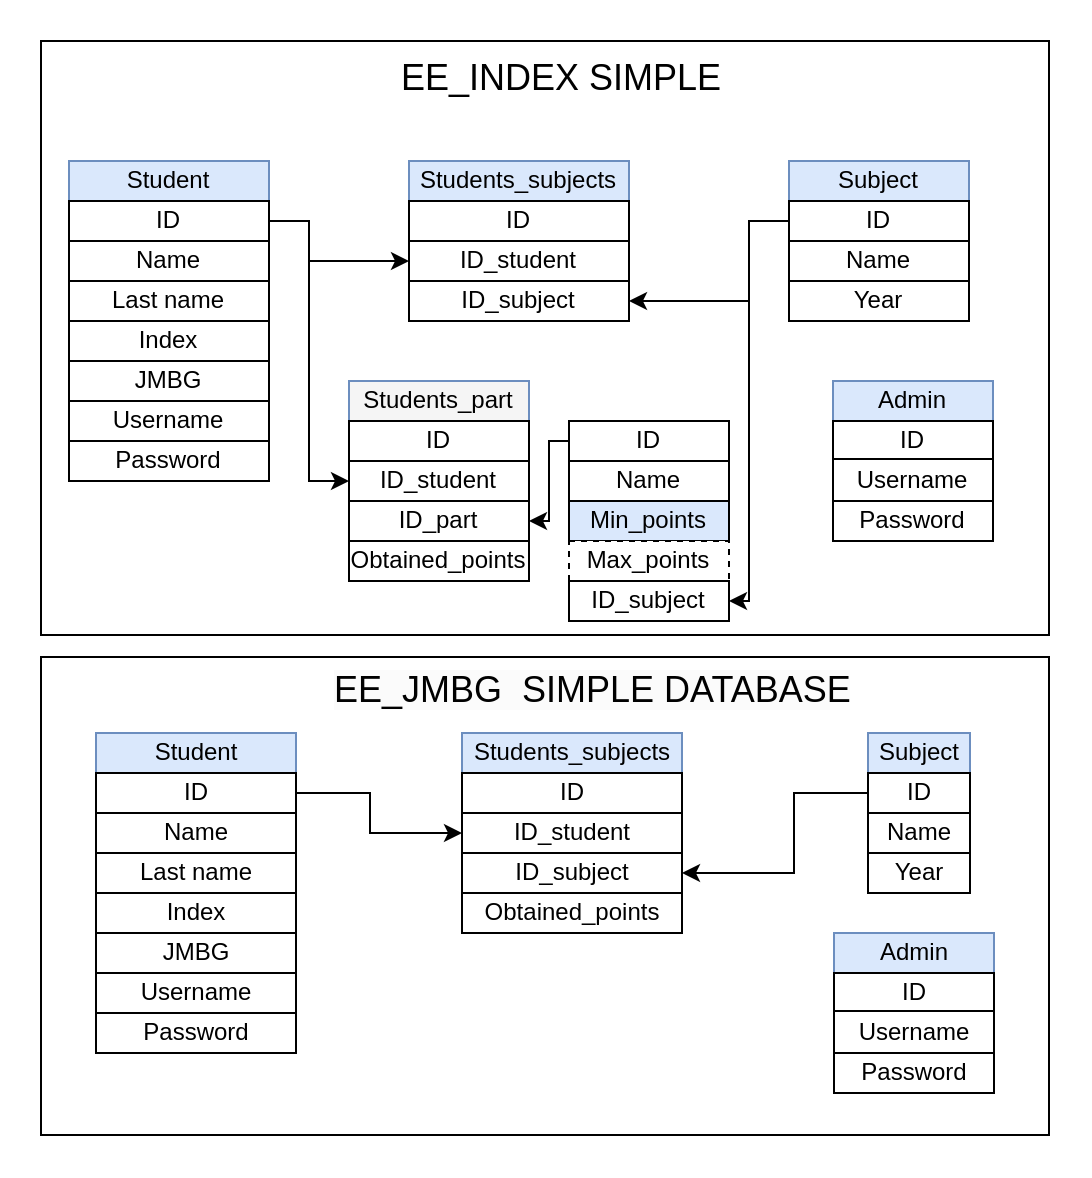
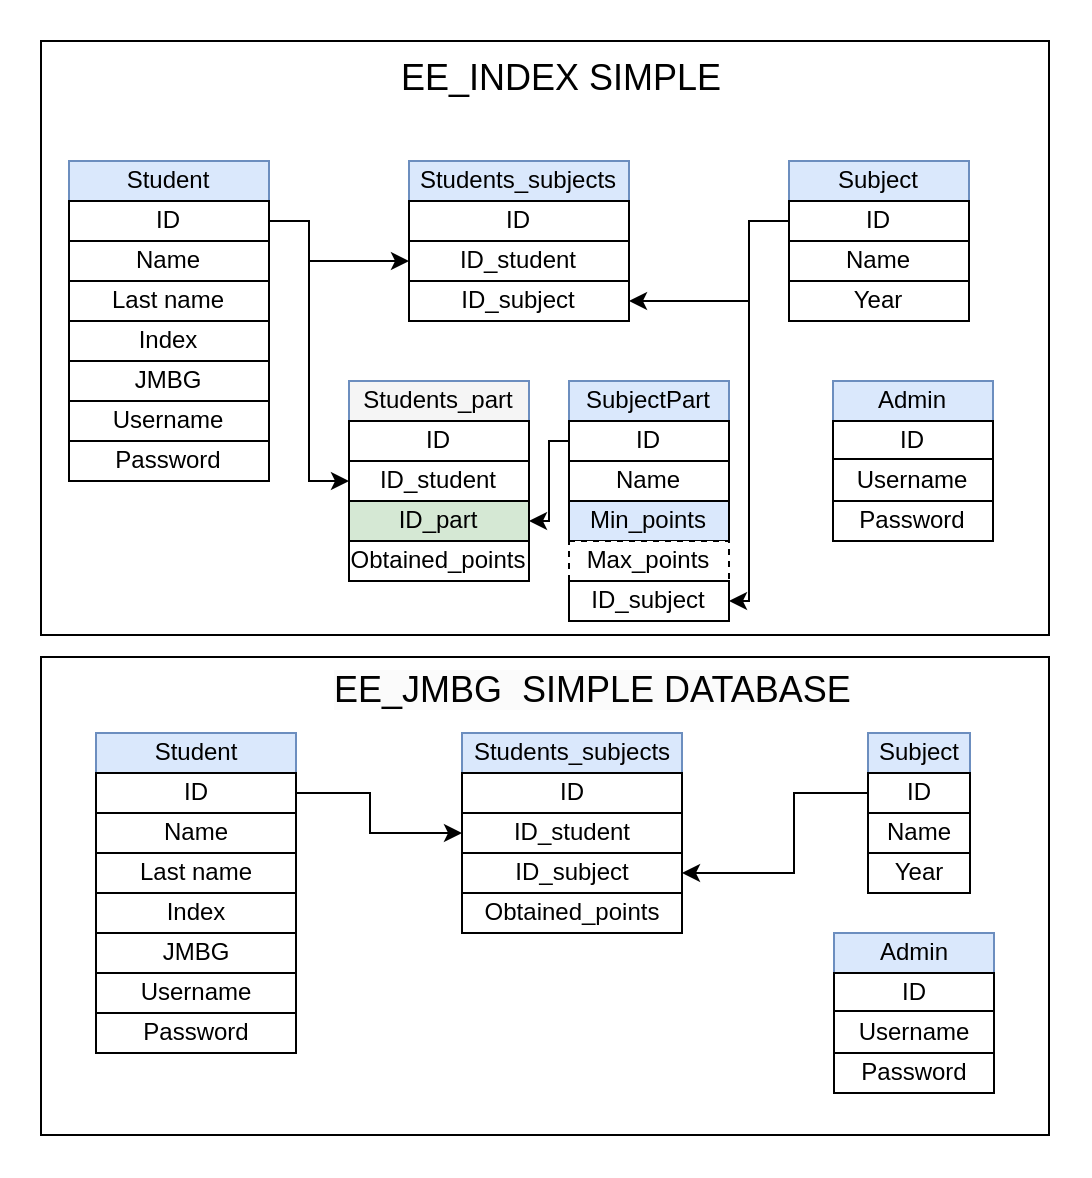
none -> (649, 401)
(439, 521) -> (439, 521)
